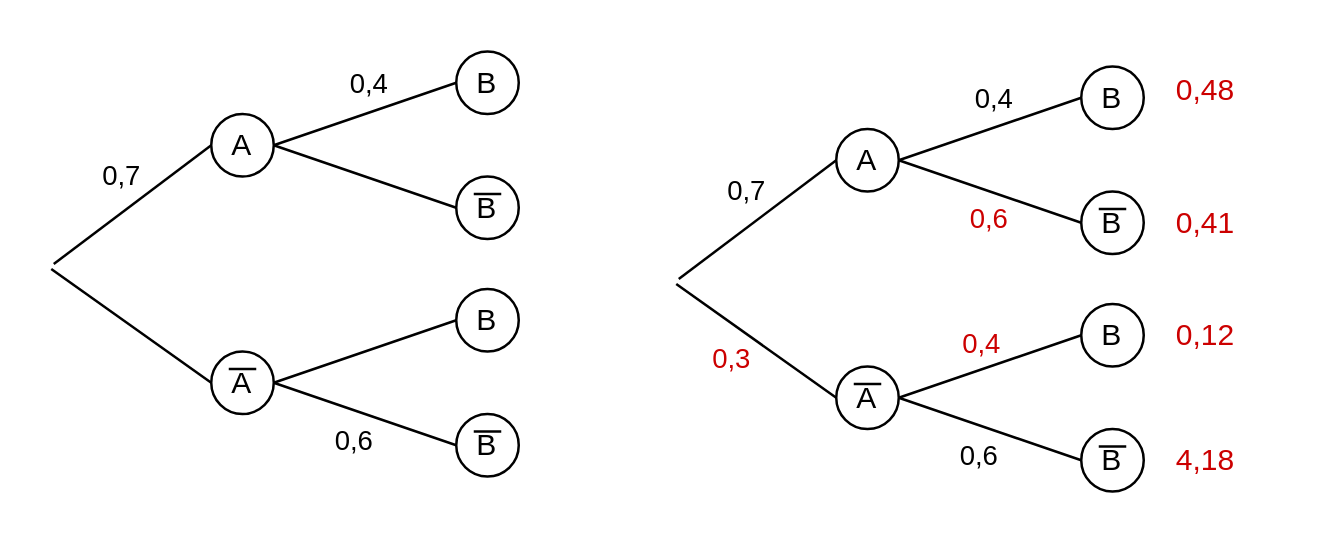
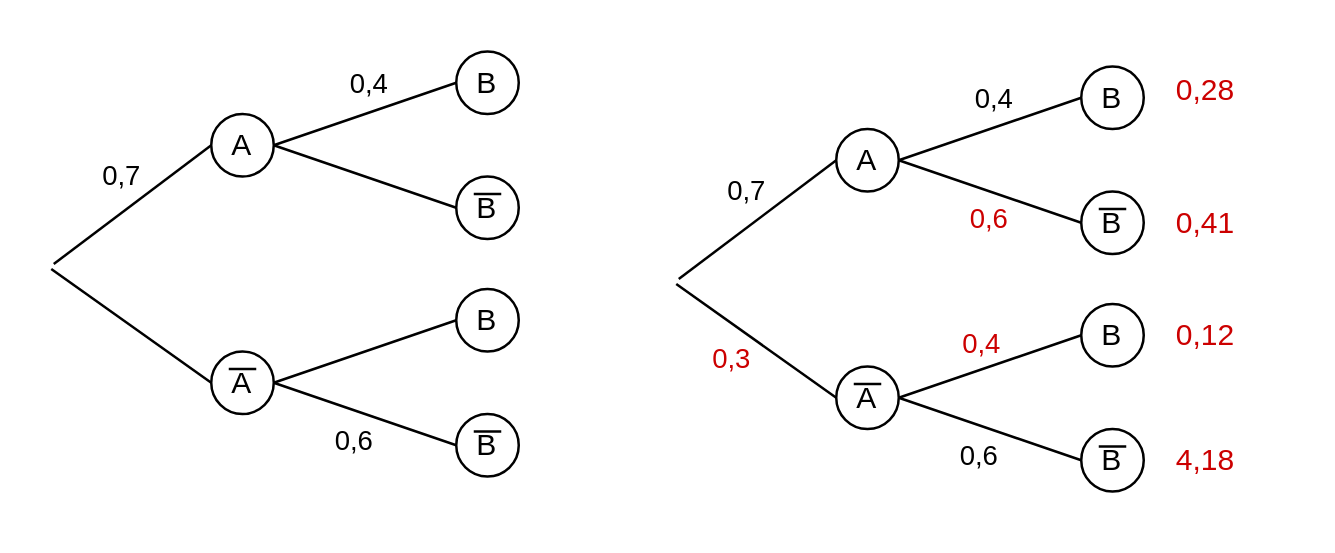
(1206, 91) -> (1206, 91)
